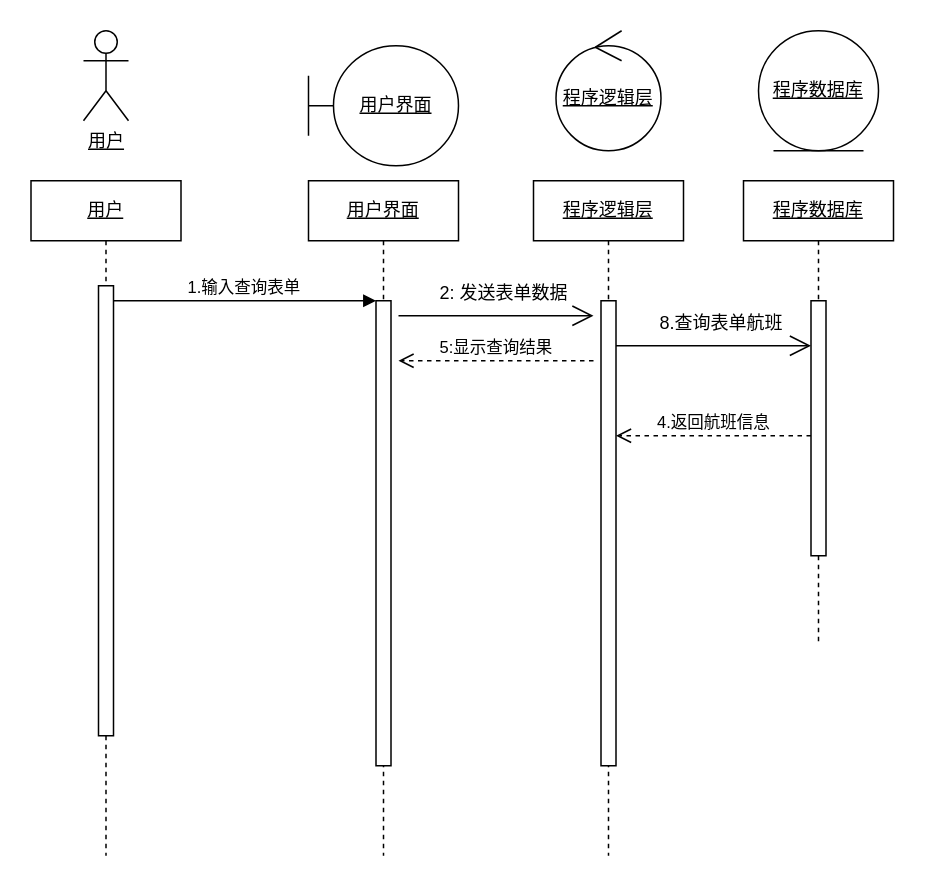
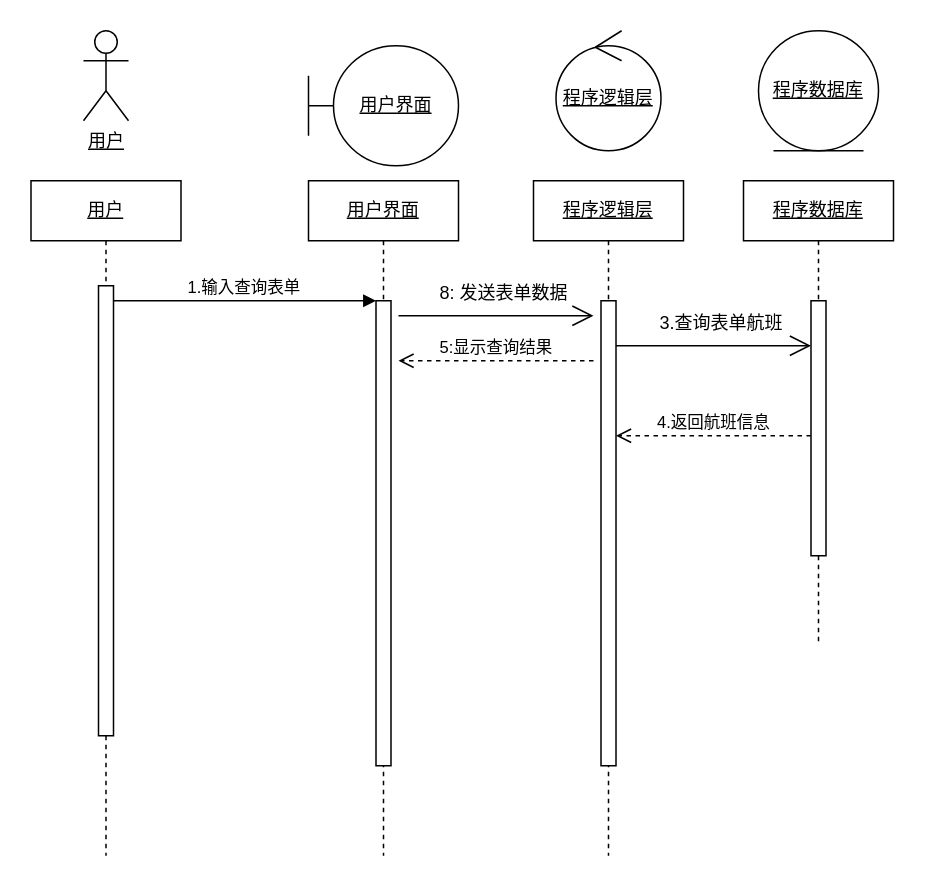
(504, 293) -> (504, 293)
(722, 323) -> (722, 323)
